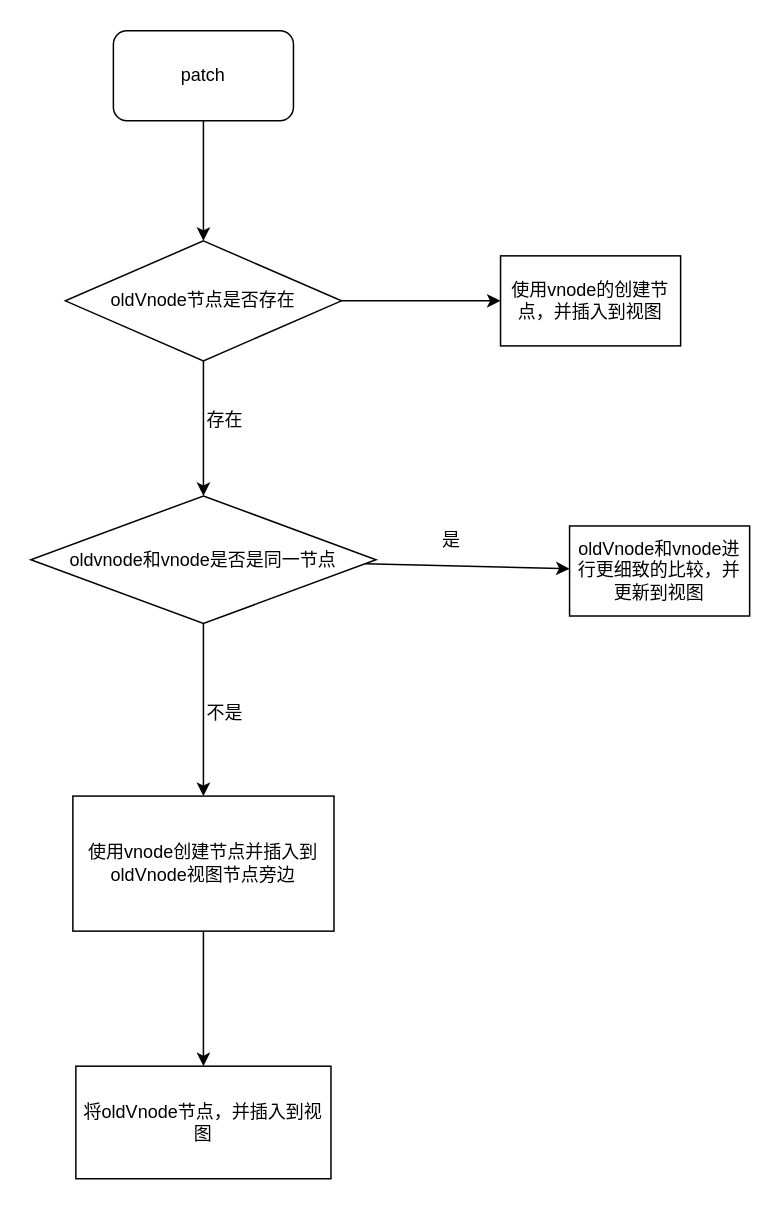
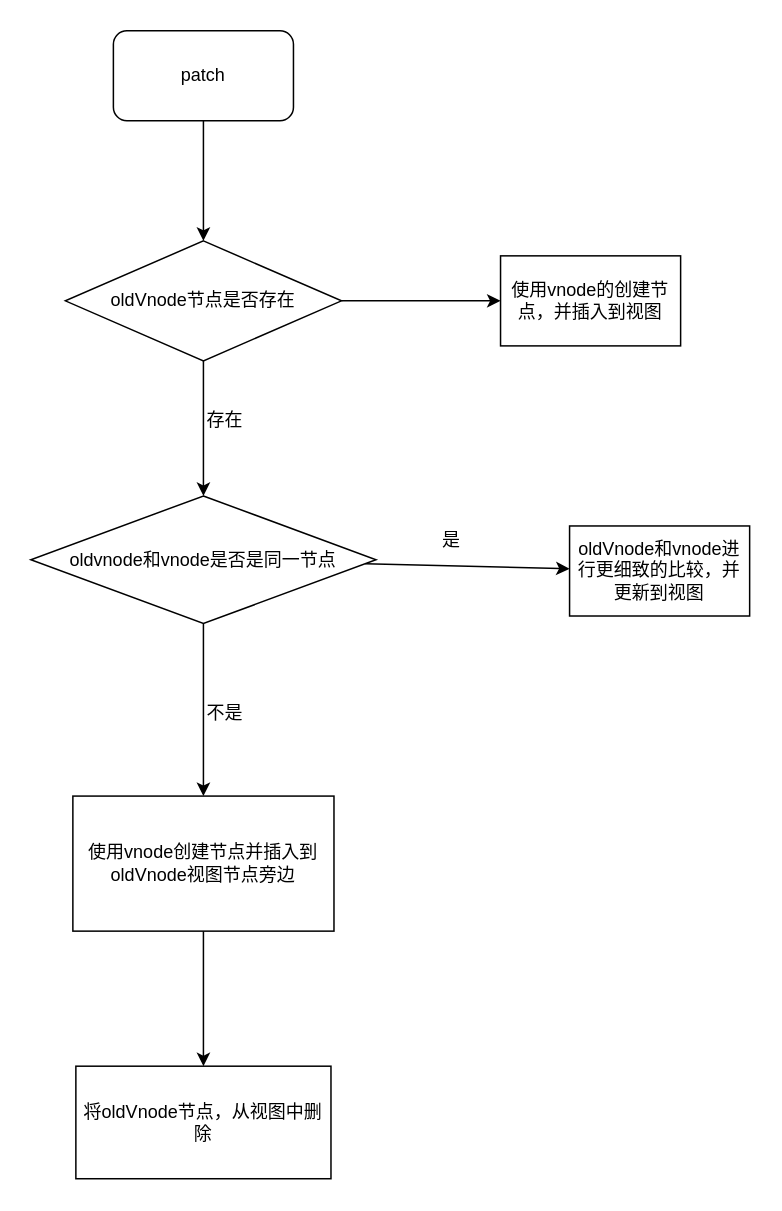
(203, 1123) -> (203, 1123)
